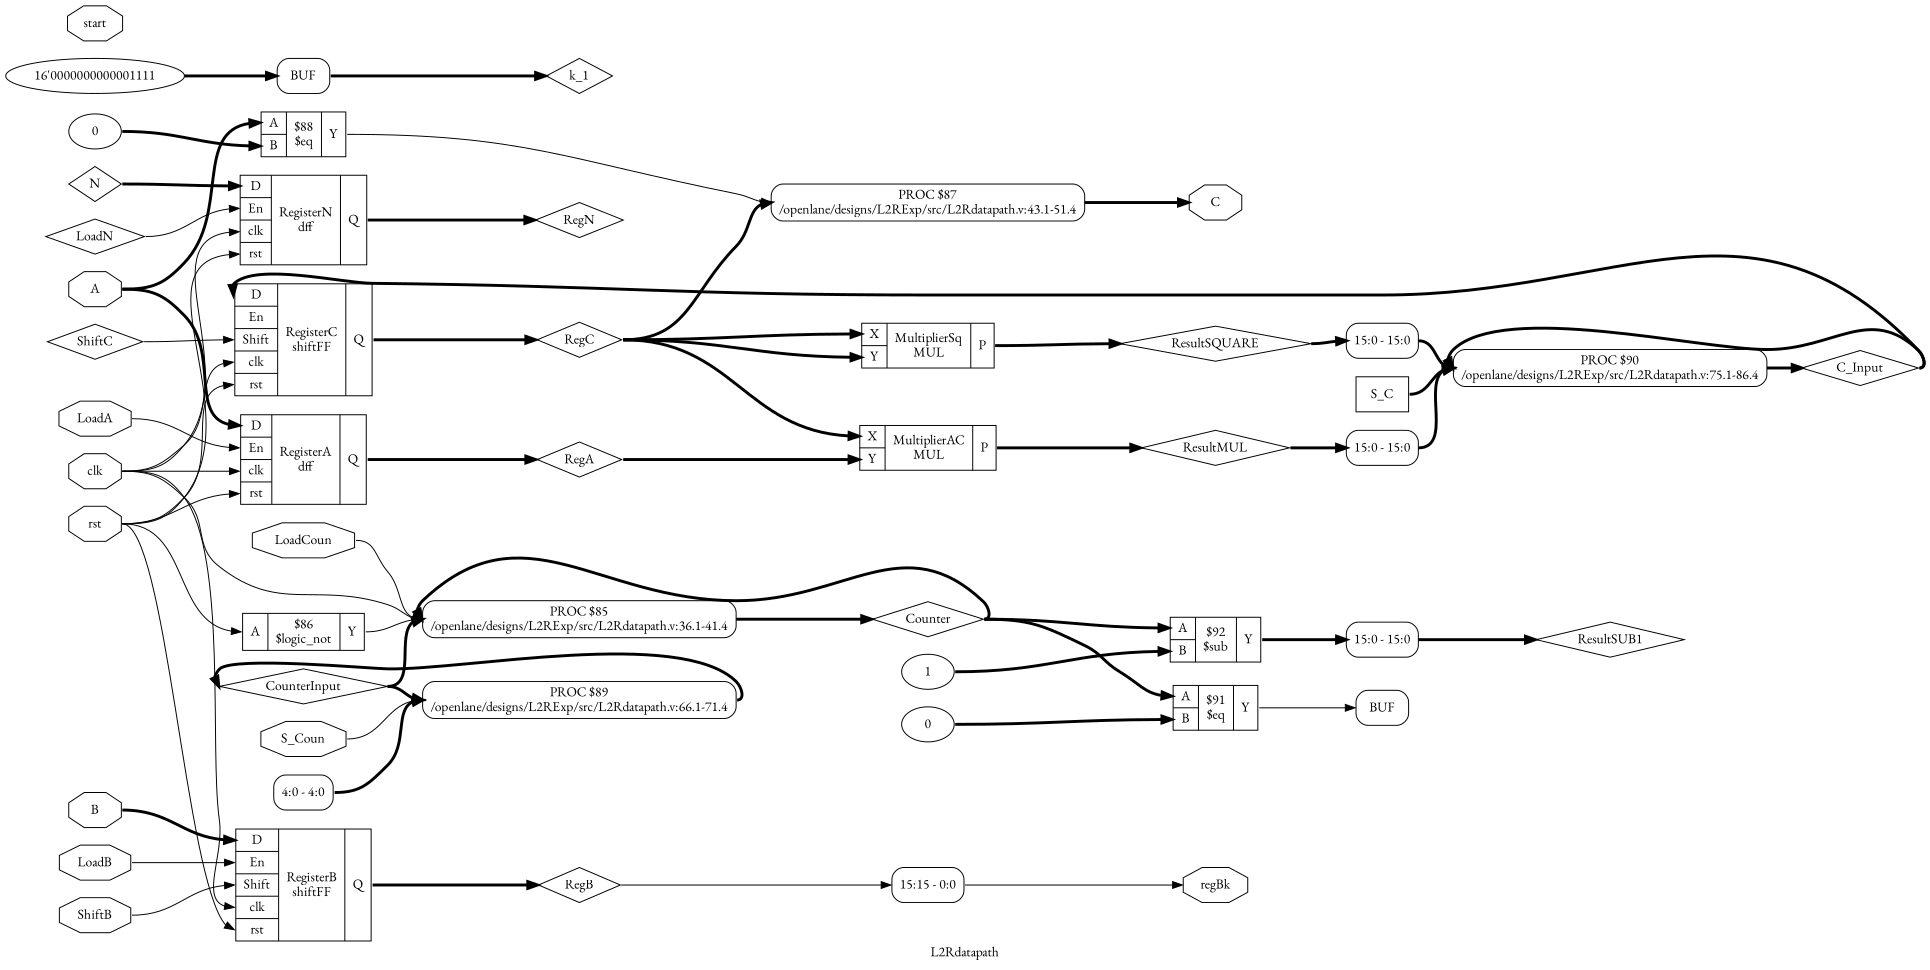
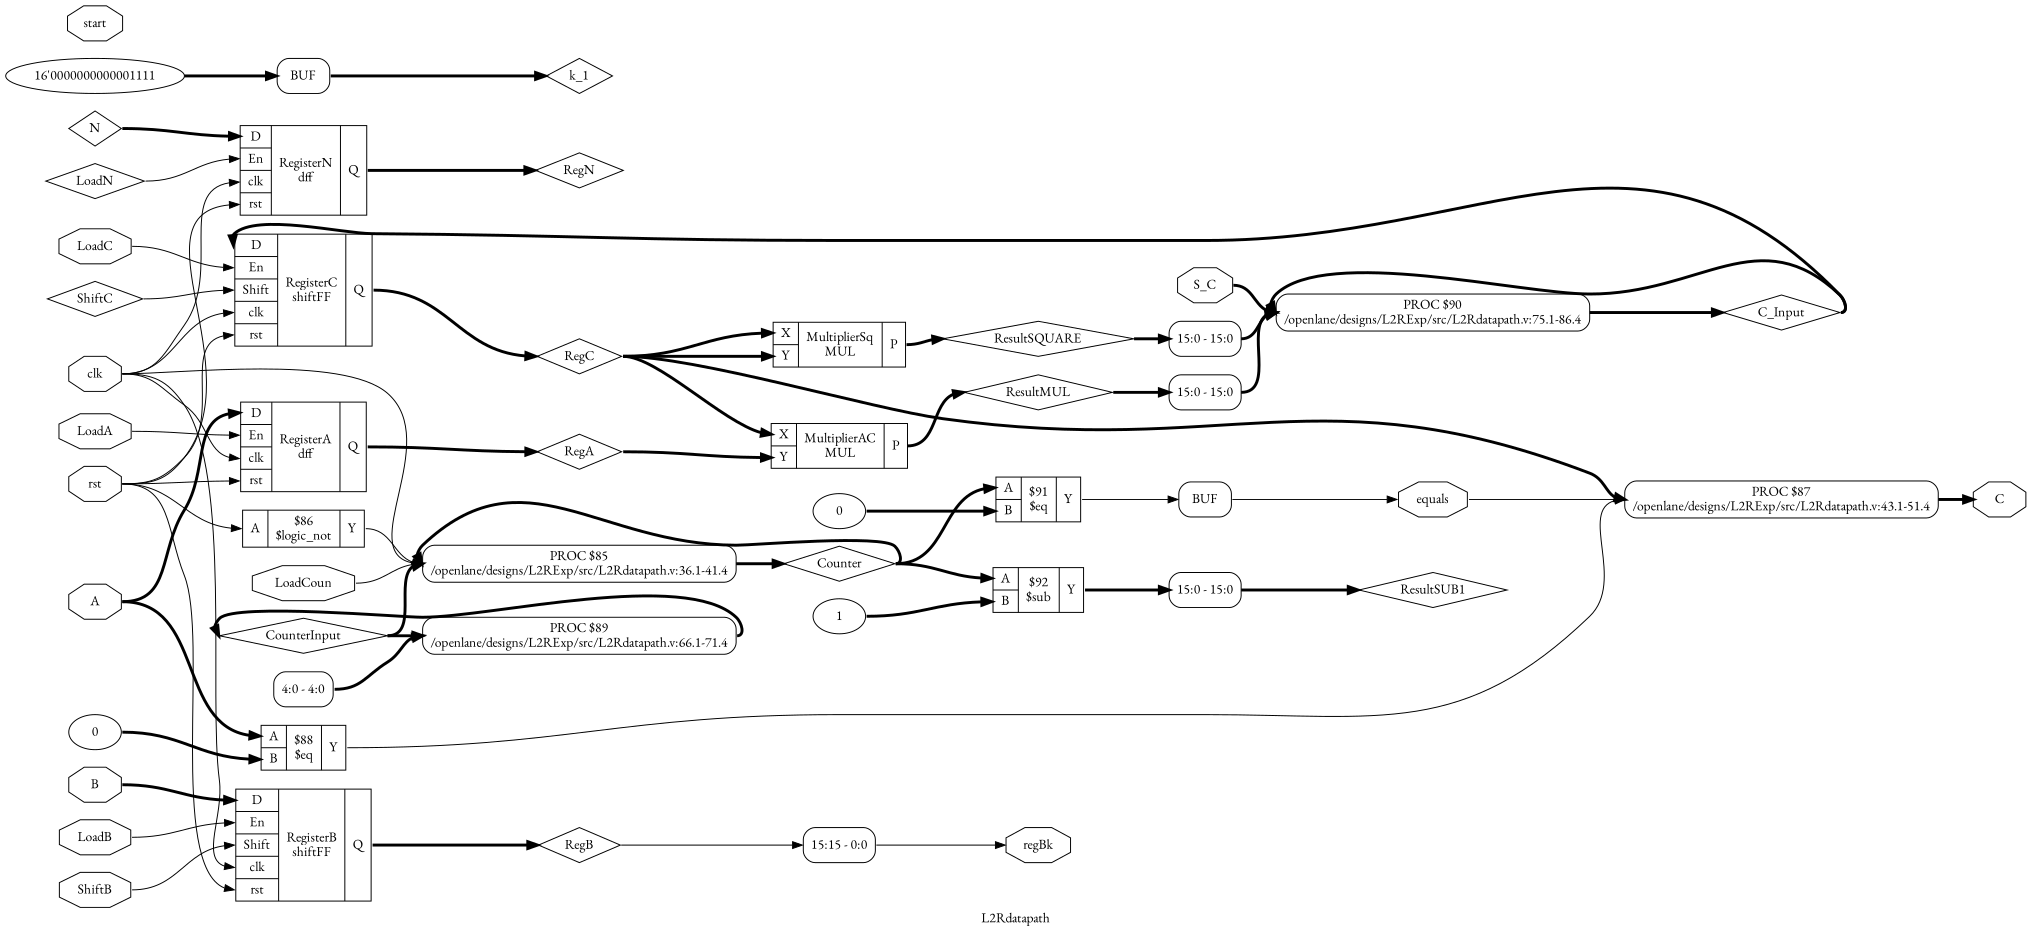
none -> (95, 246)
(1382, 394) -> (1205, 285)
none -> (1433, 499)
(303, 739) -> none
